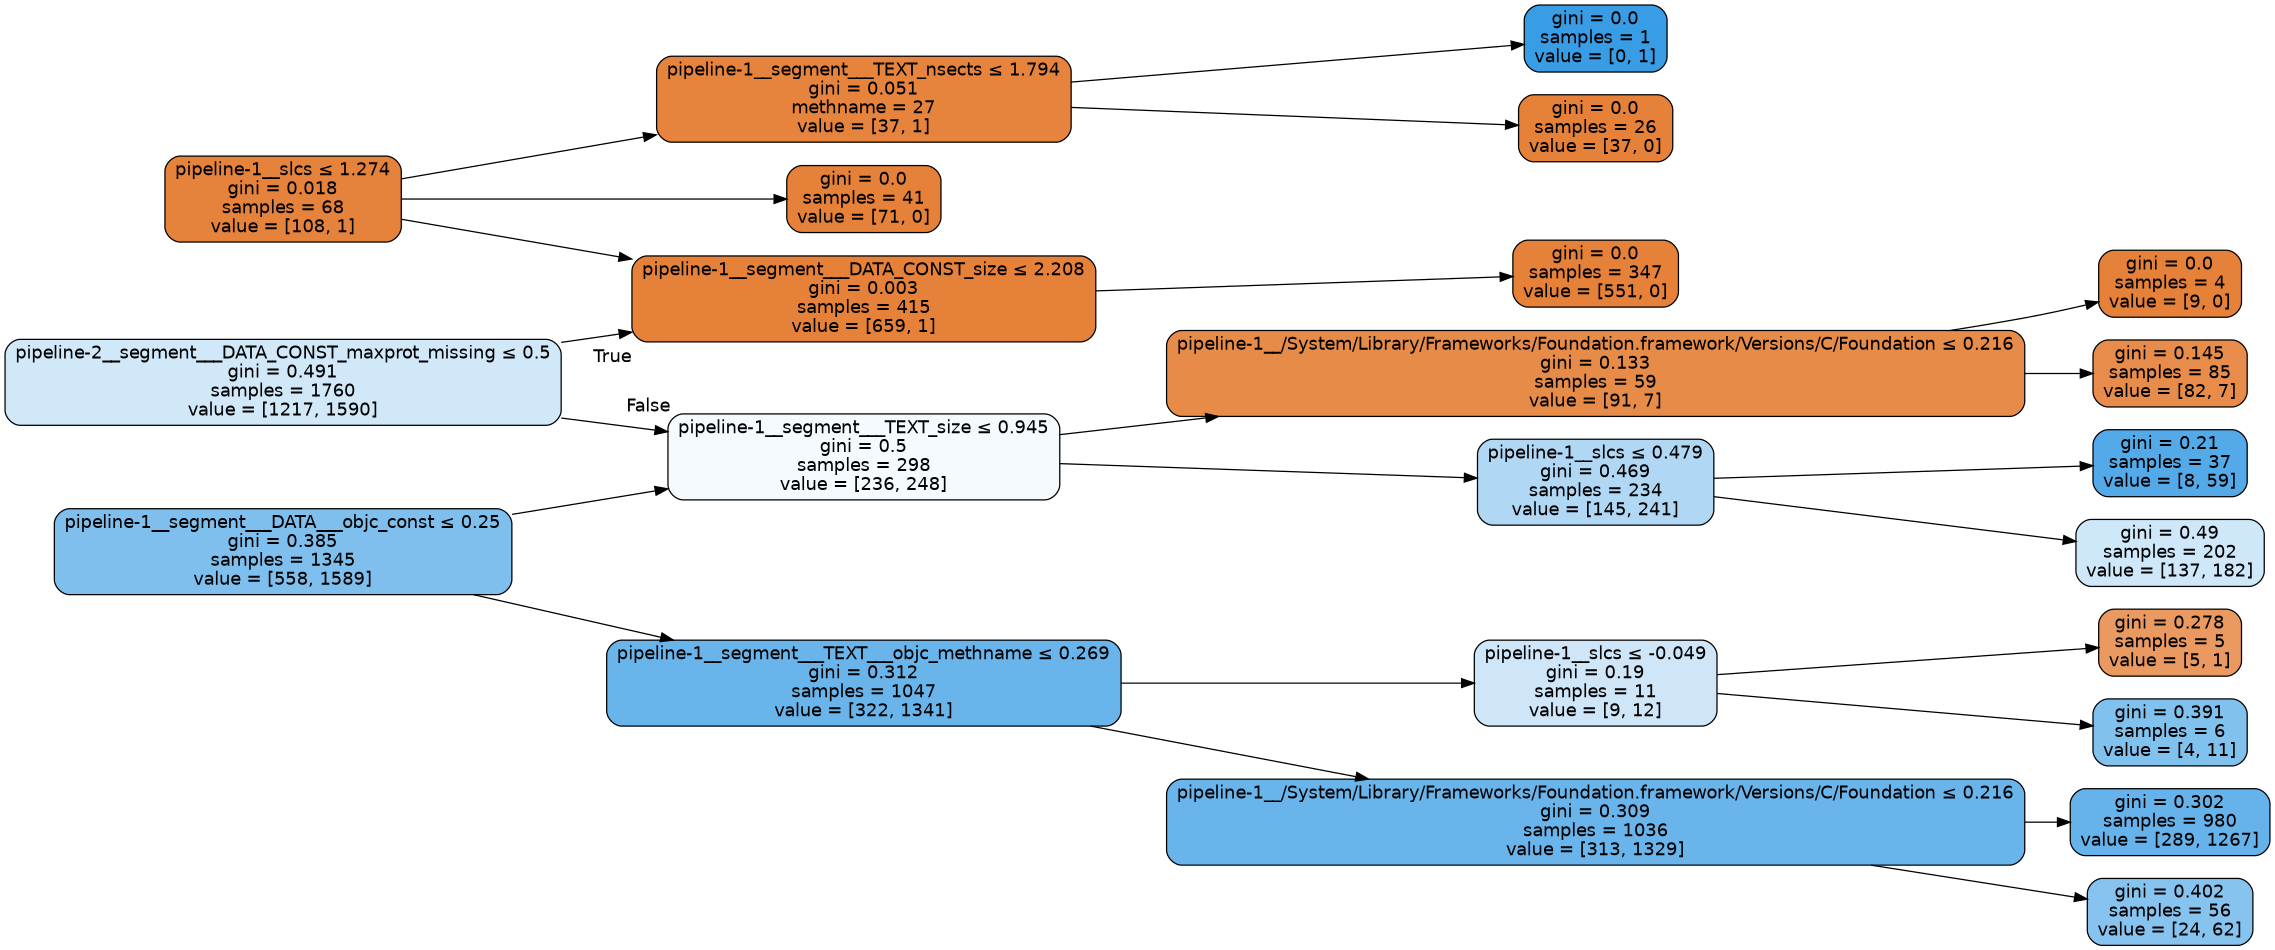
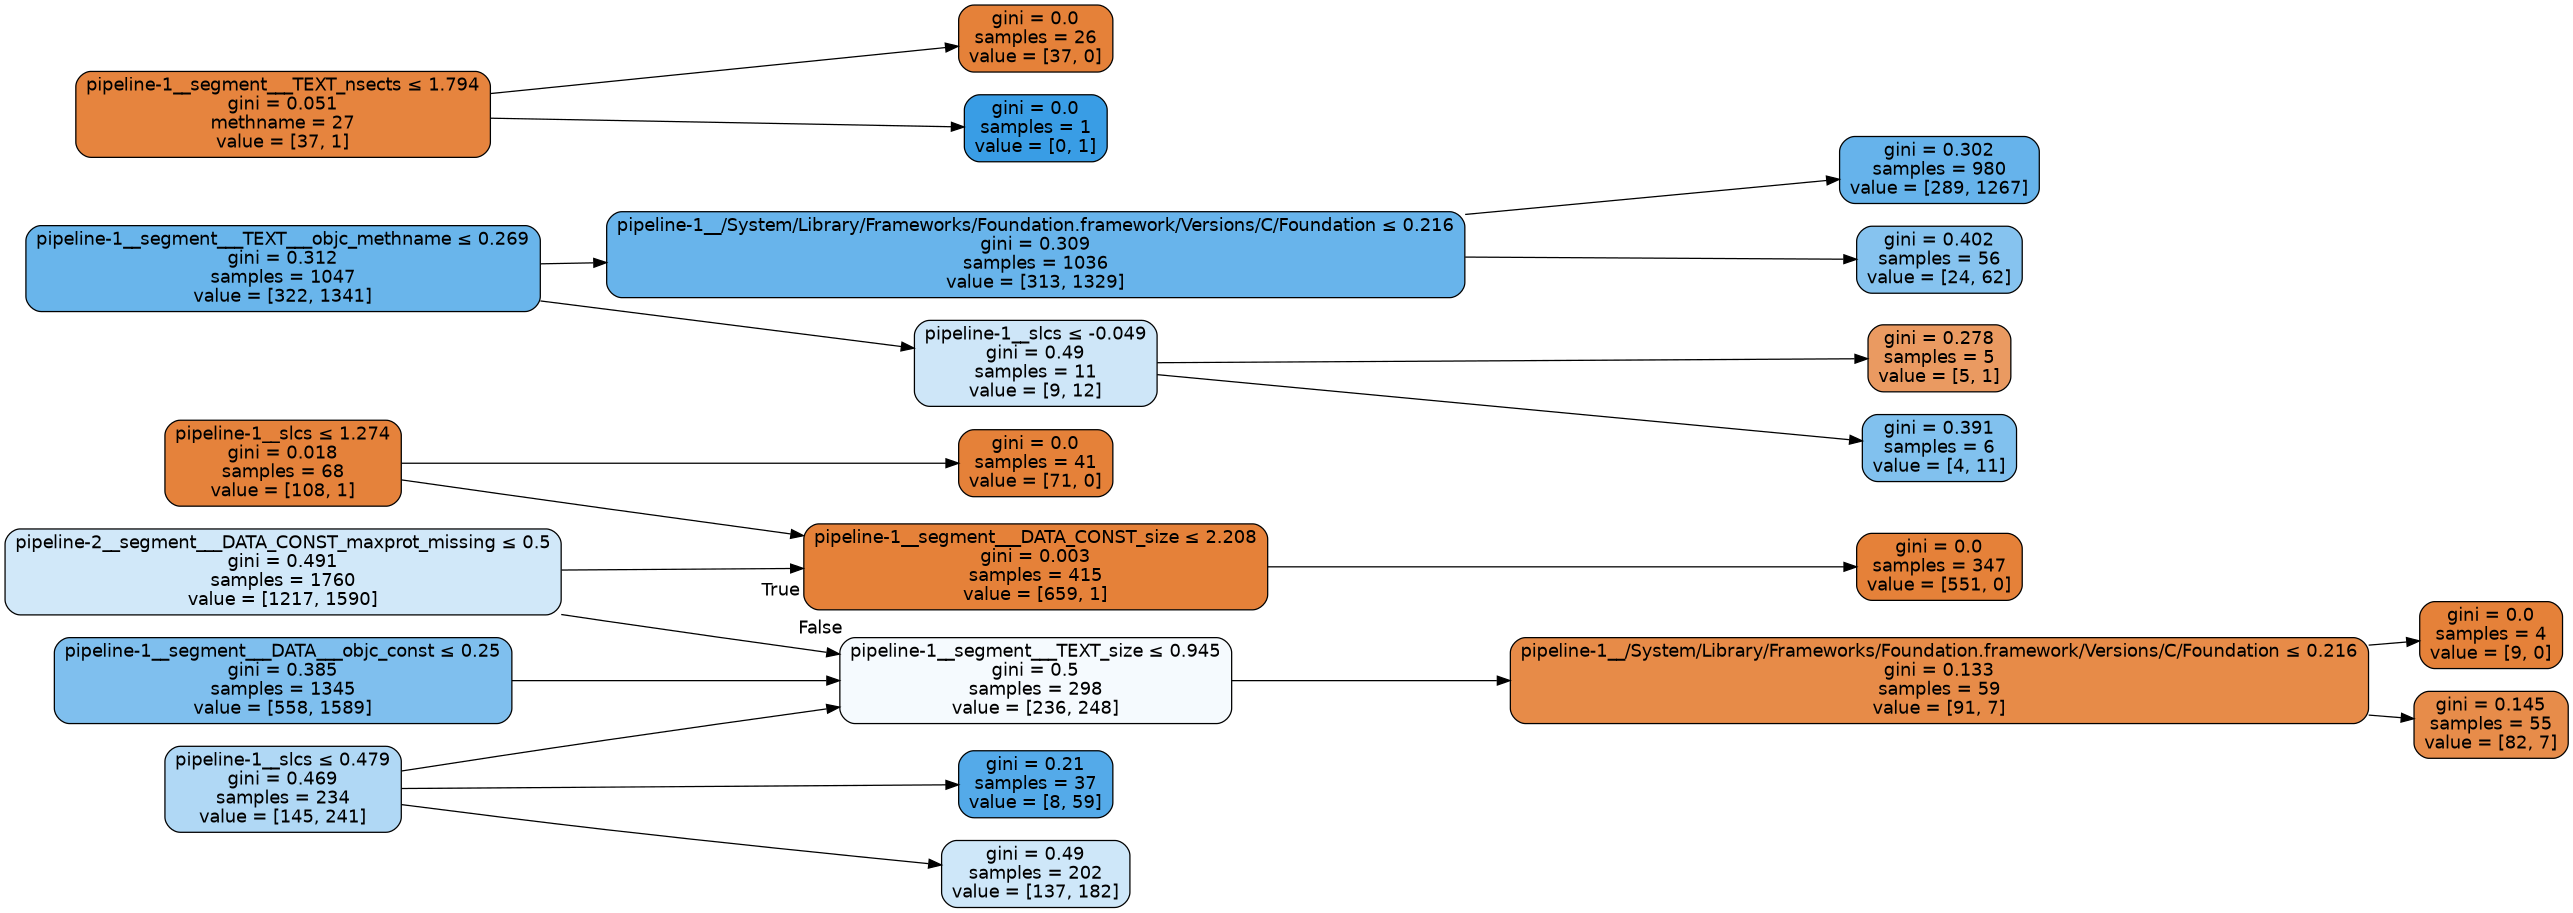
(523, 158) -> none
(2170, 373) -> (2491, 724)
(1262, 471) -> (614, 739)
(567, 616) -> none
(1596, 673) -> (1036, 353)
